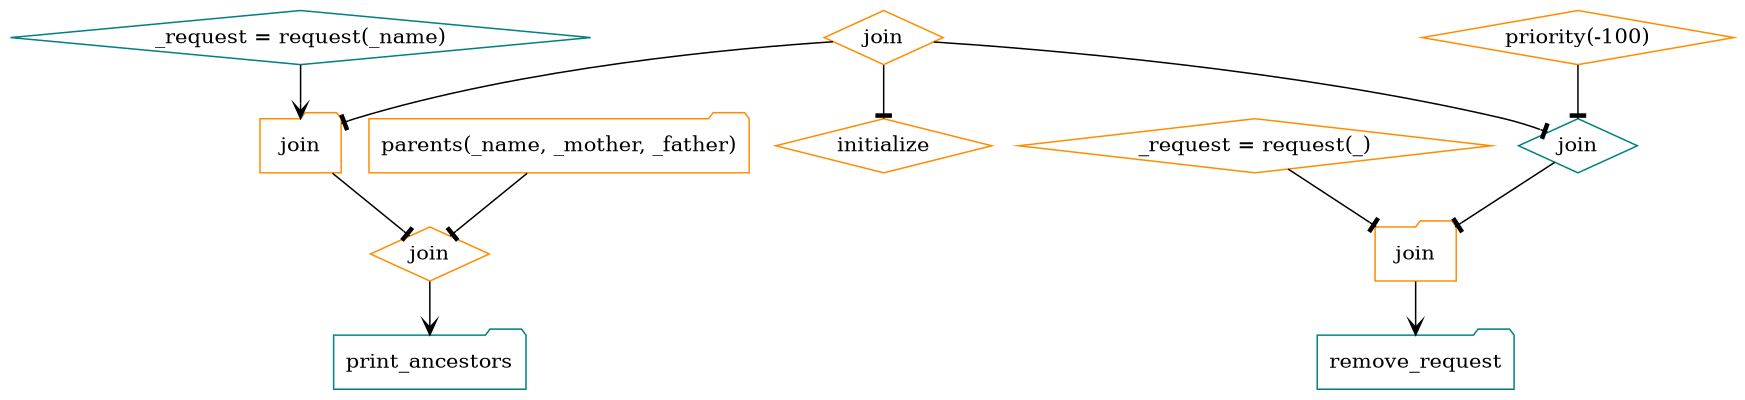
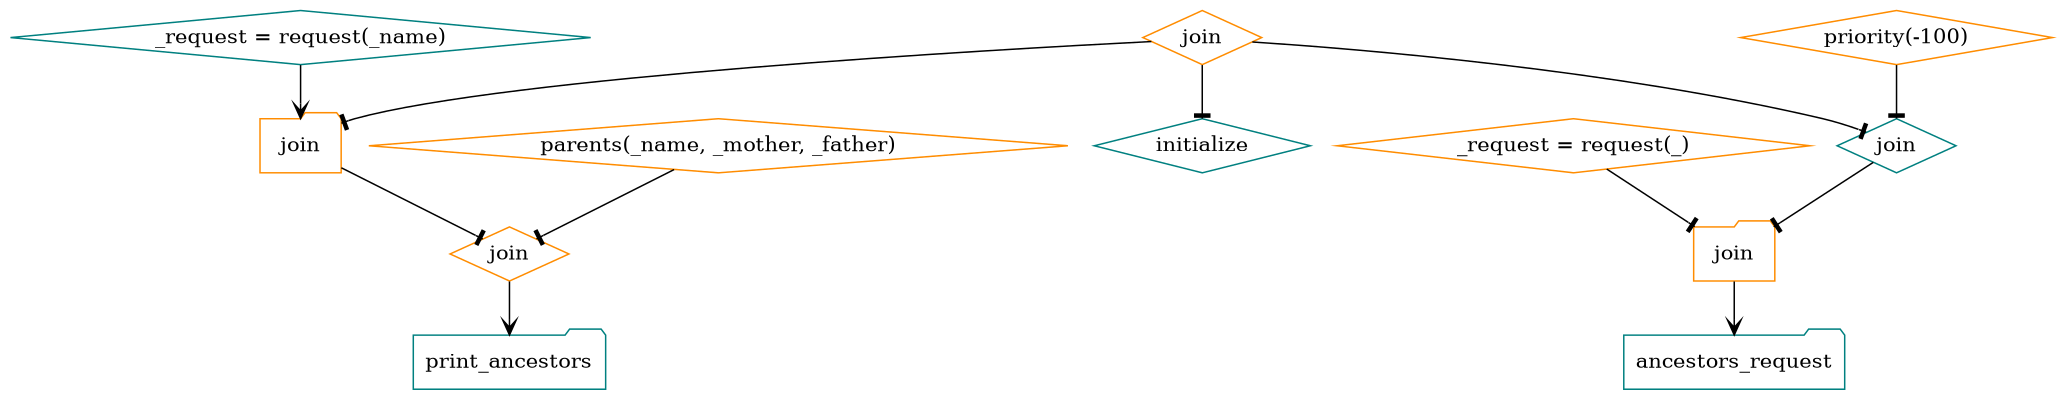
(559, 146) -> (718, 146)
(884, 146) -> (1202, 146)
(1416, 362) -> (1734, 362)
